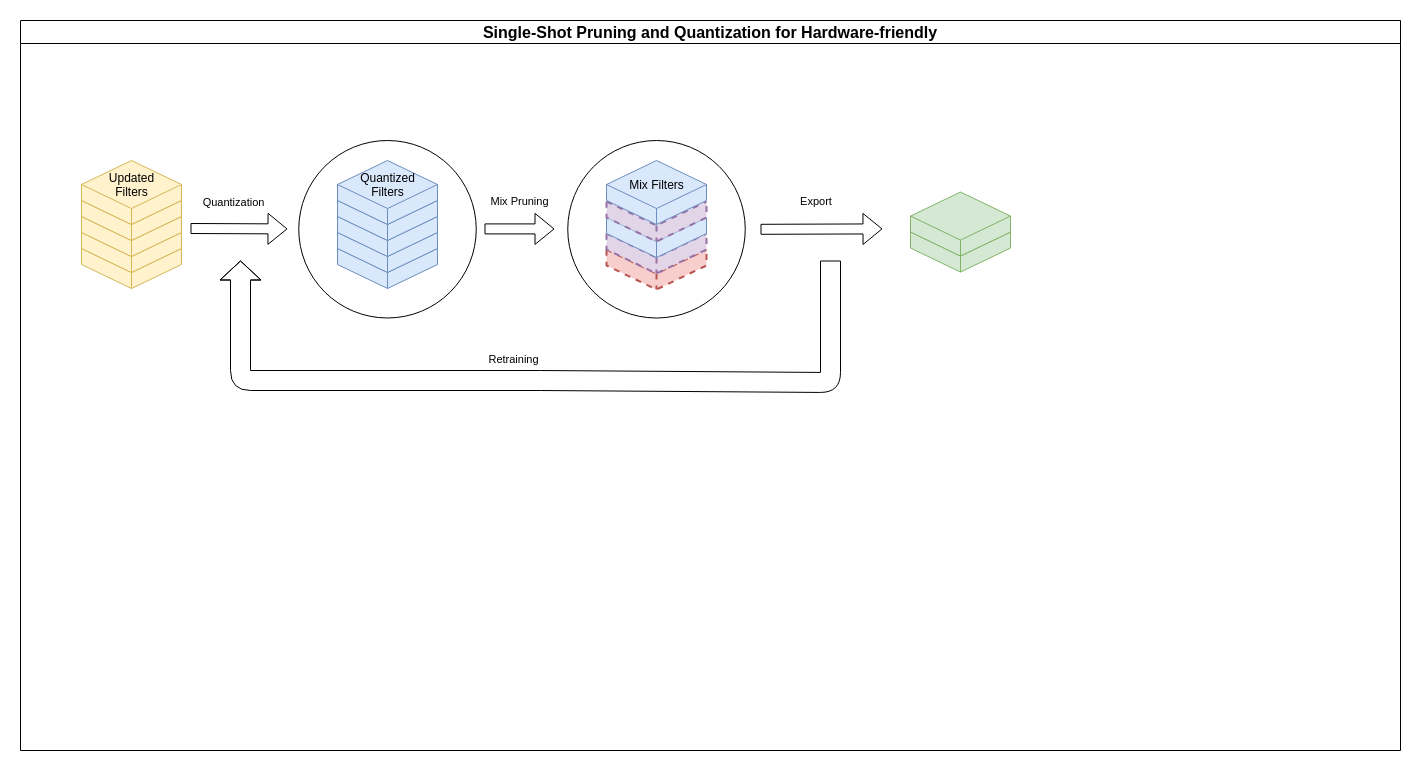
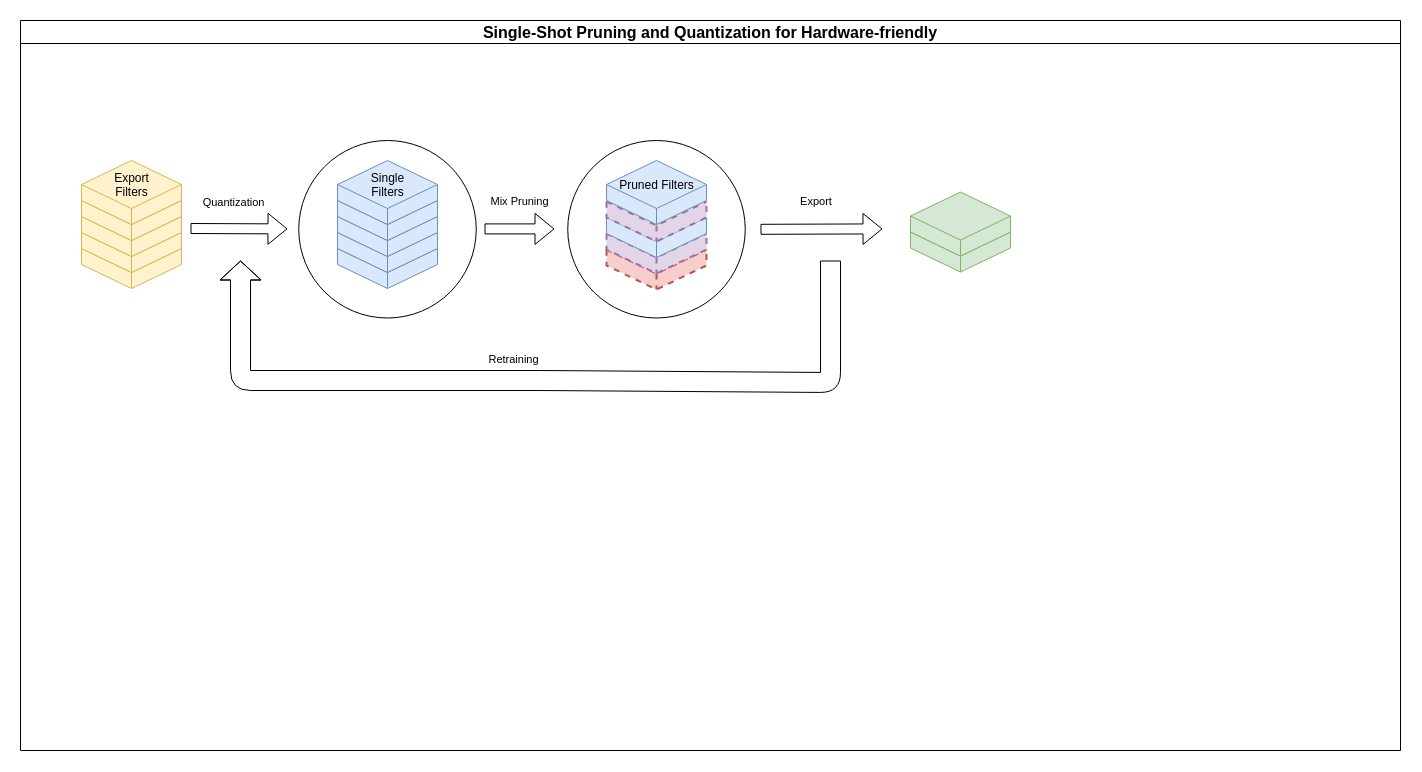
(132, 193) -> (132, 193)
(388, 193) -> (388, 193)
(657, 193) -> (657, 193)
